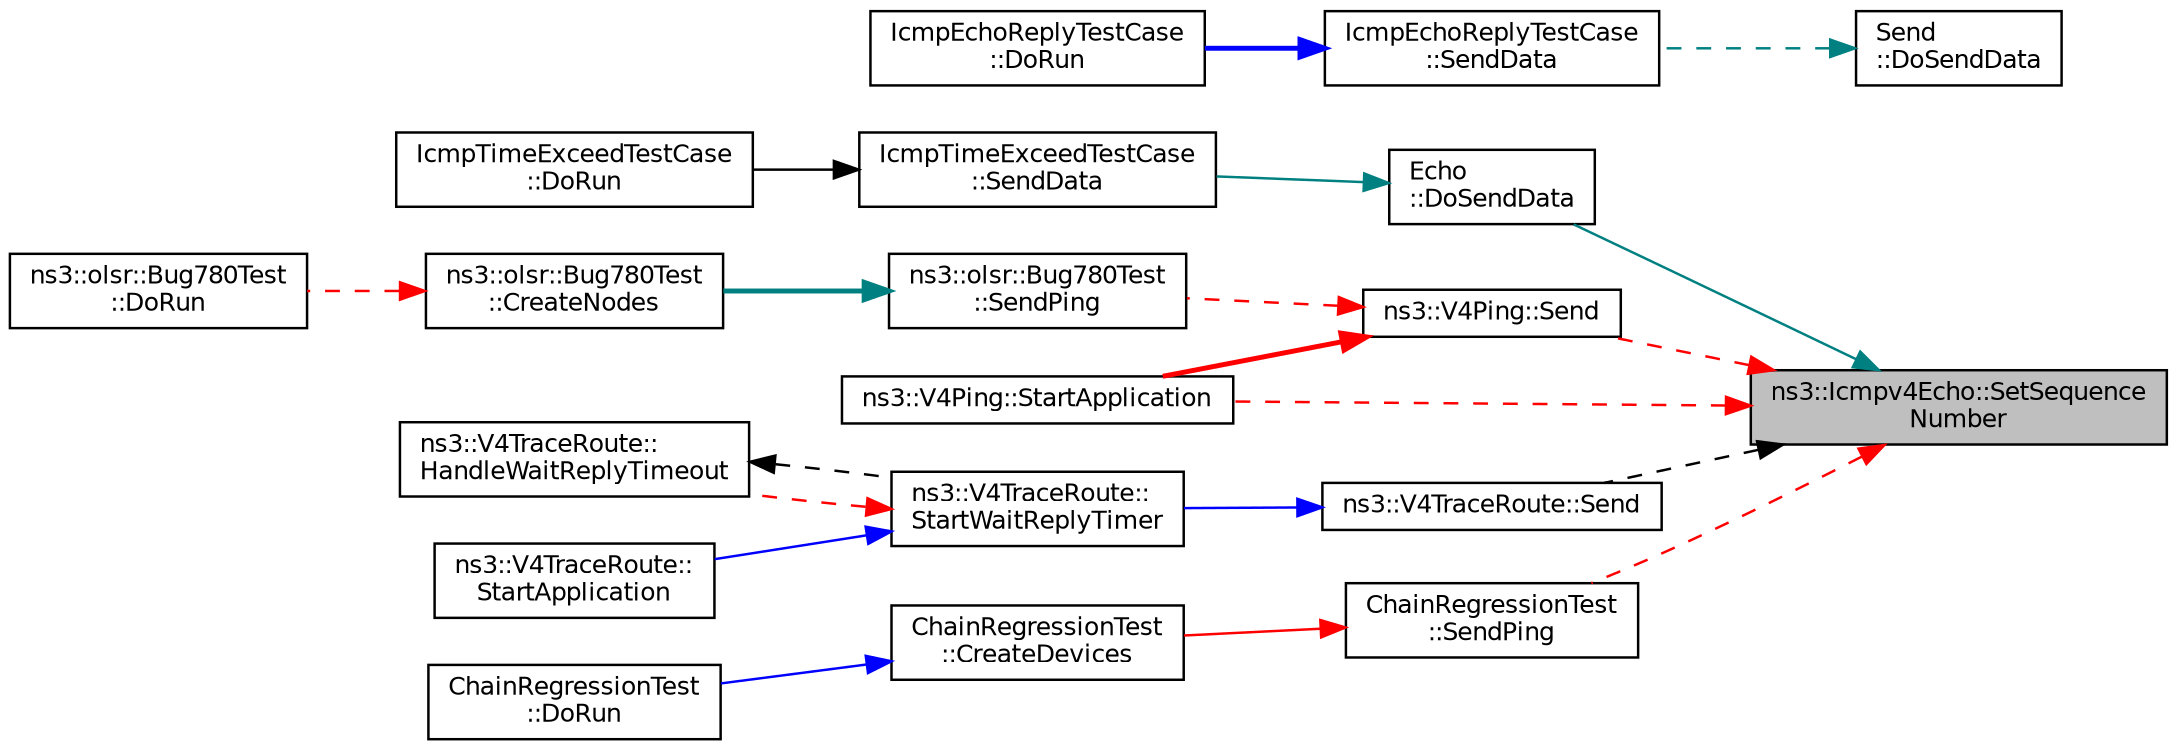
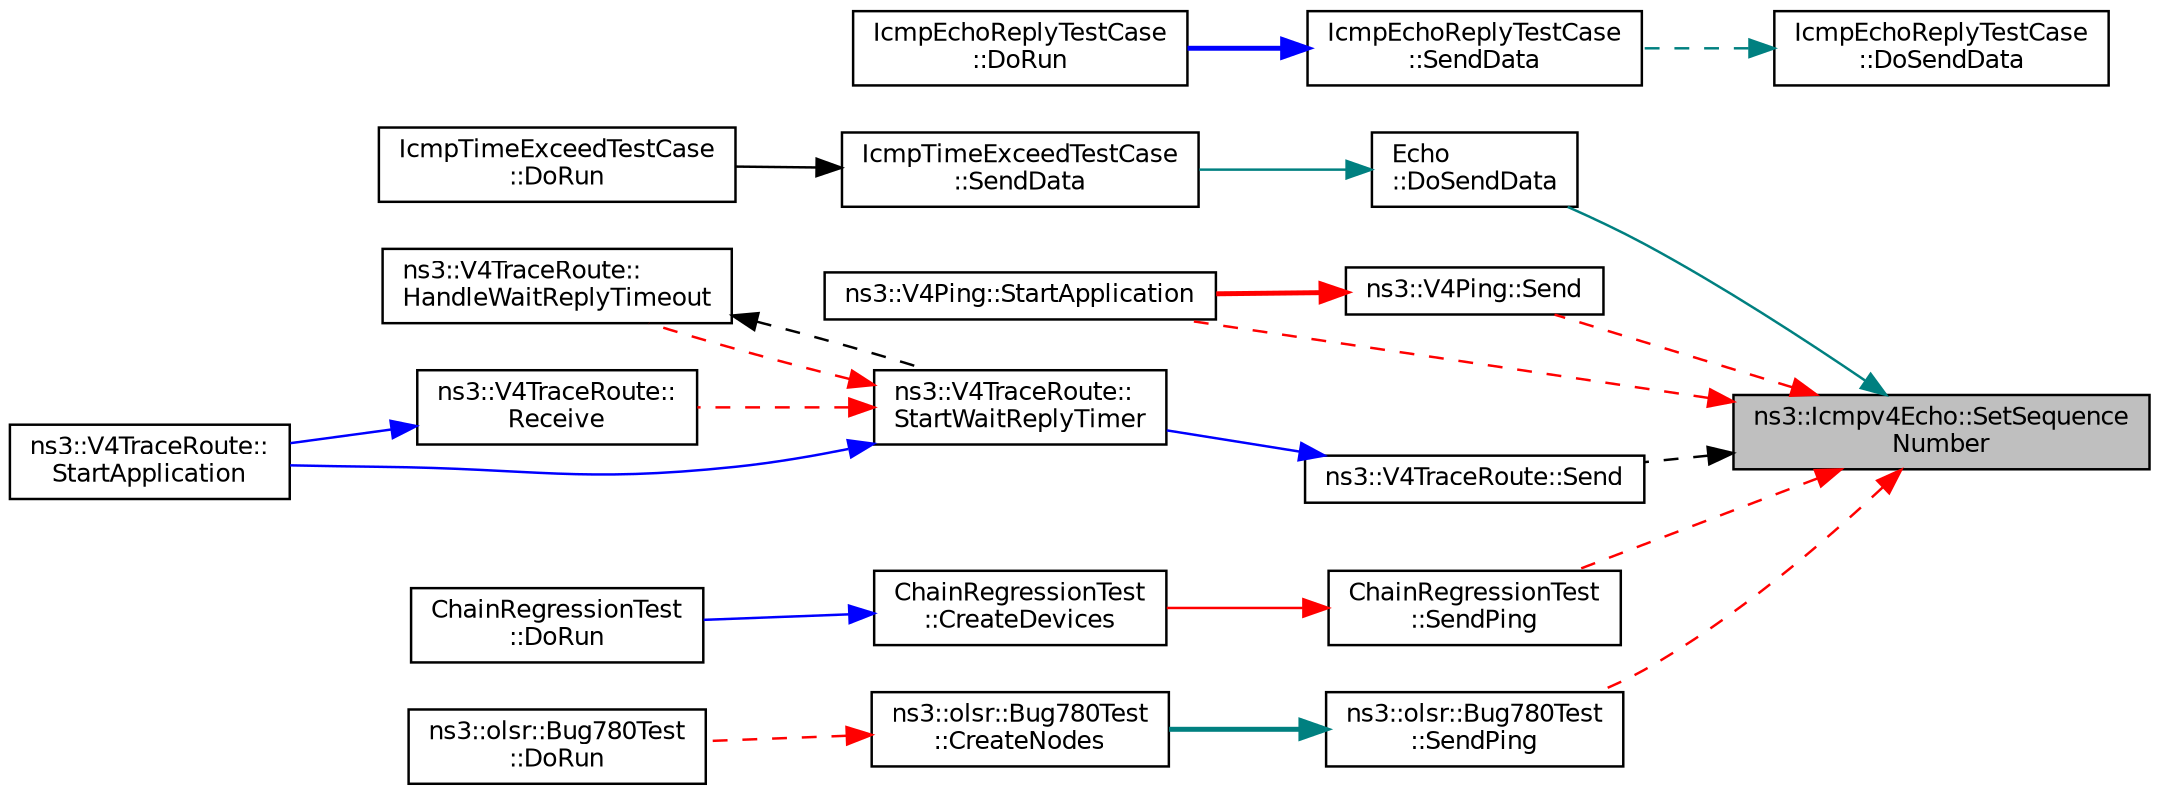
(1959, 48) -> (1941, 48)
(1263, 302) -> (1748, 601)
none -> (557, 407)
